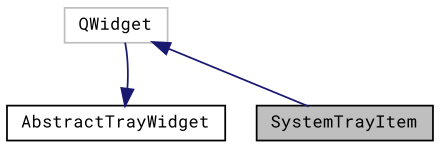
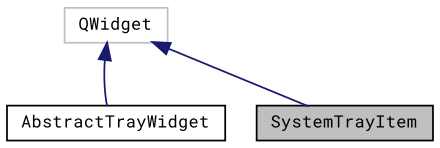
(128, 66) -> (105, 83)
